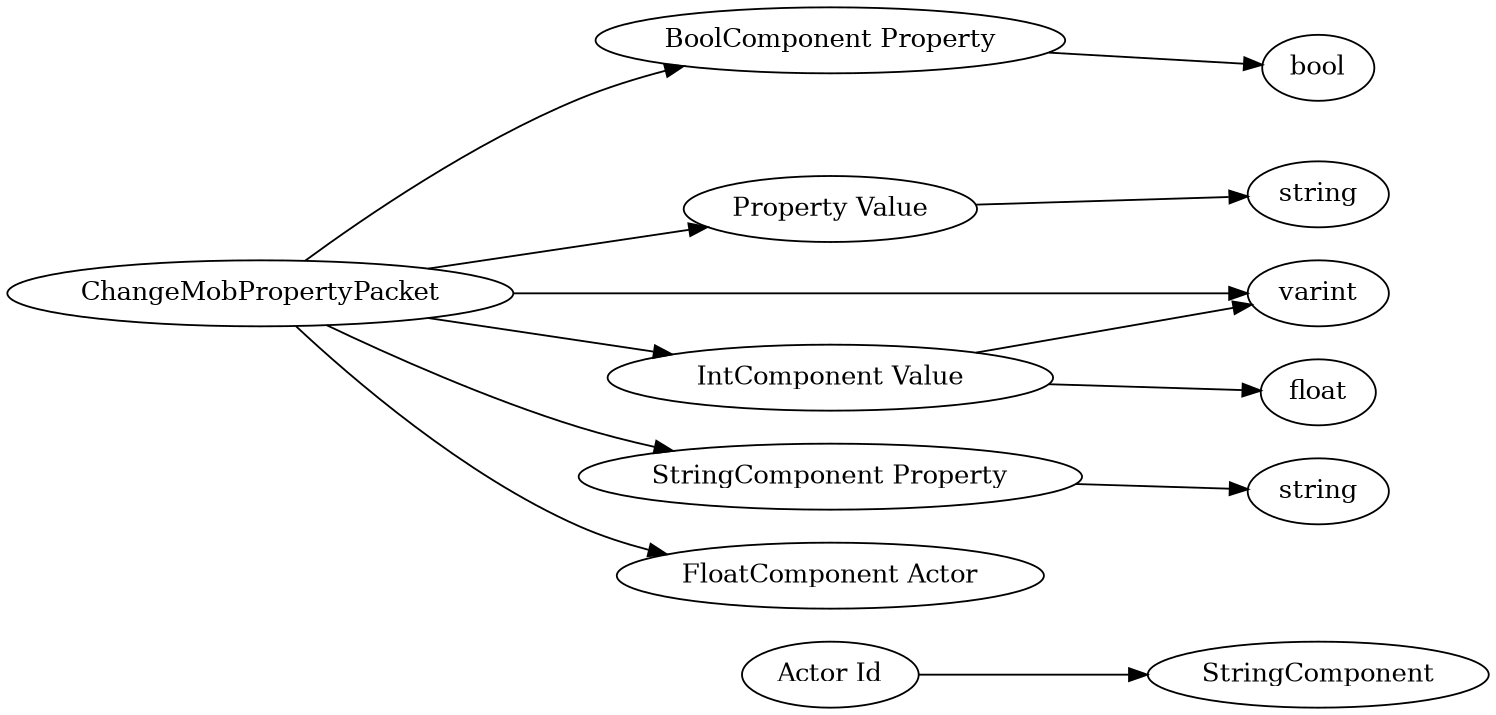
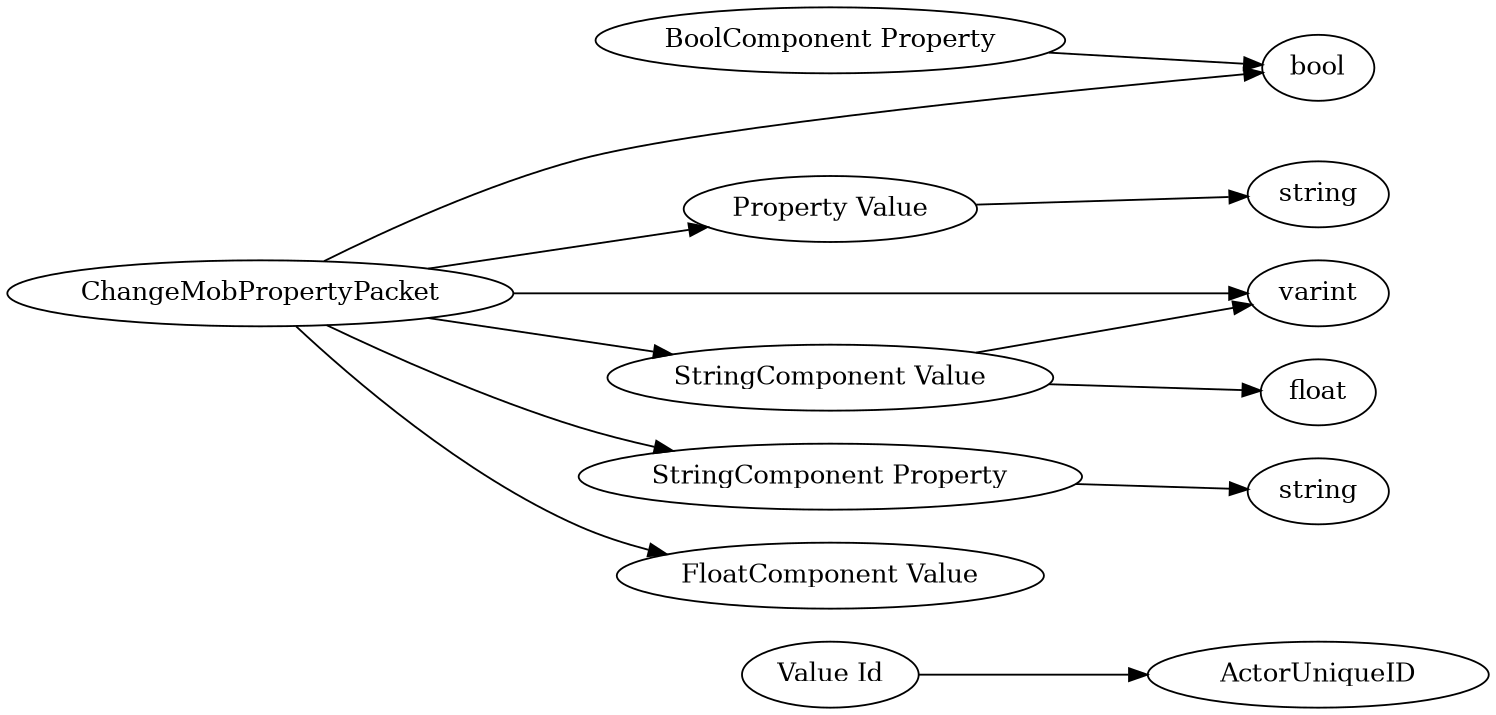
(477, 149) -> (774, 126)
(830, 378) -> (830, 378)
(830, 576) -> (830, 576)
(830, 675) -> (830, 675)
(1318, 675) -> (1318, 675)
